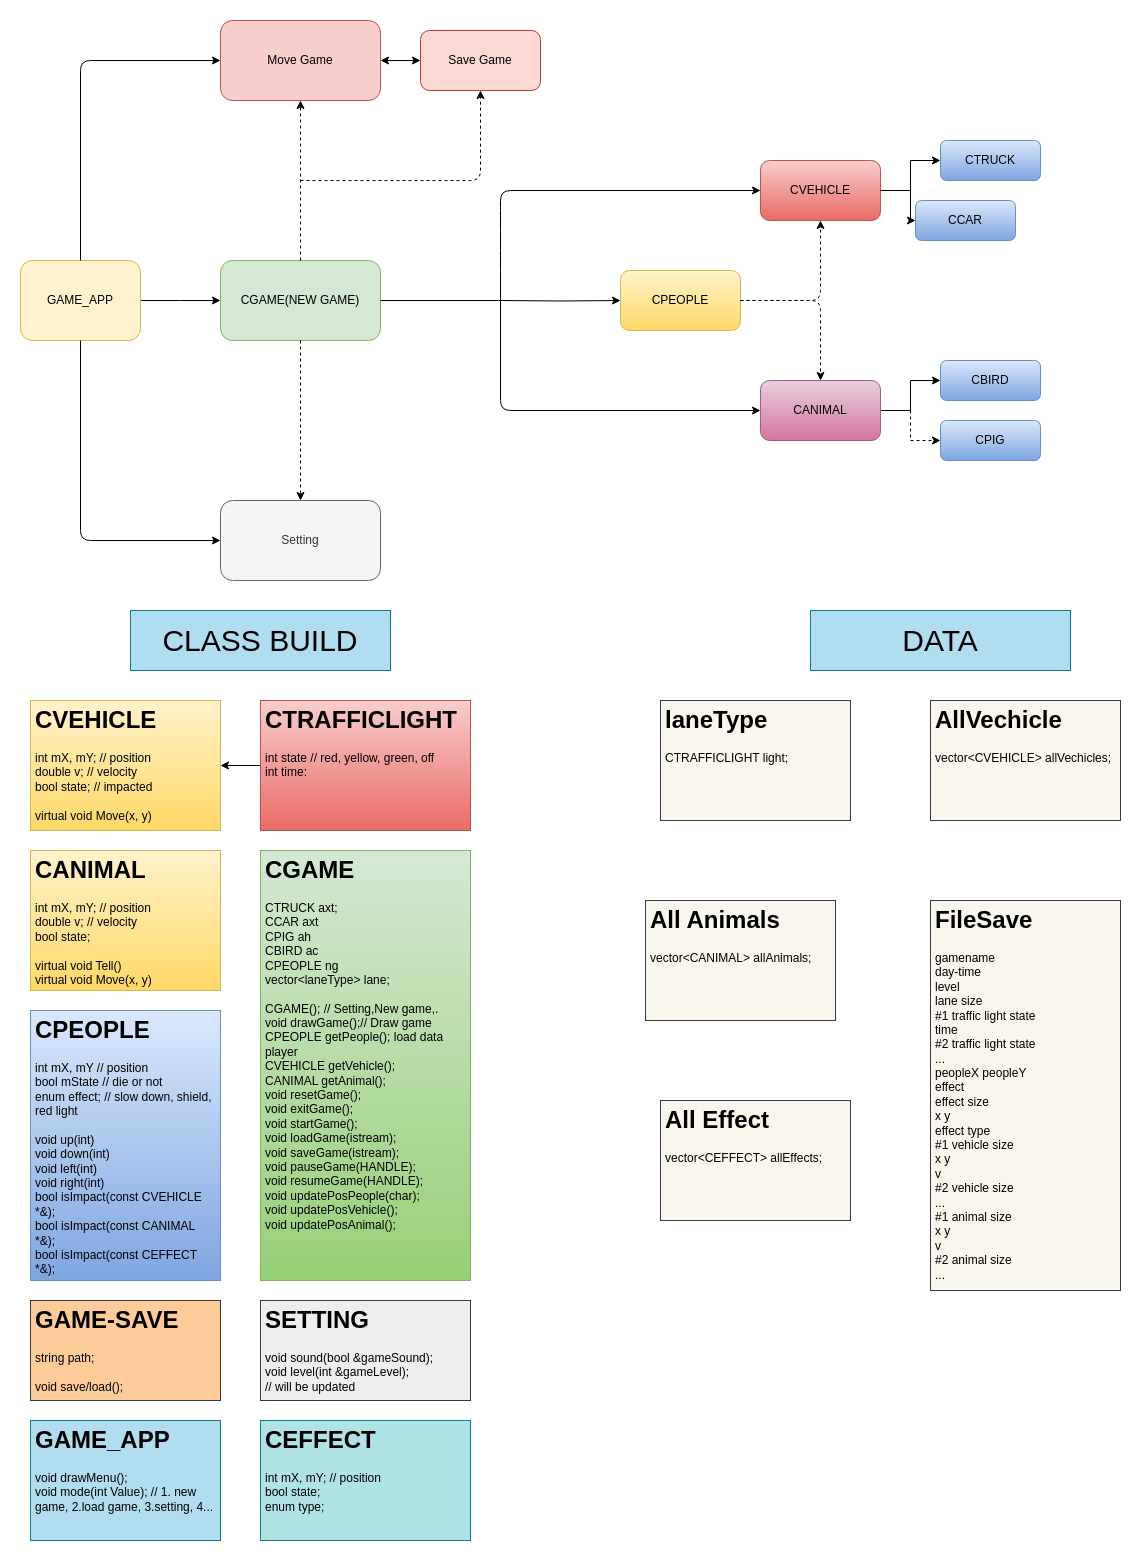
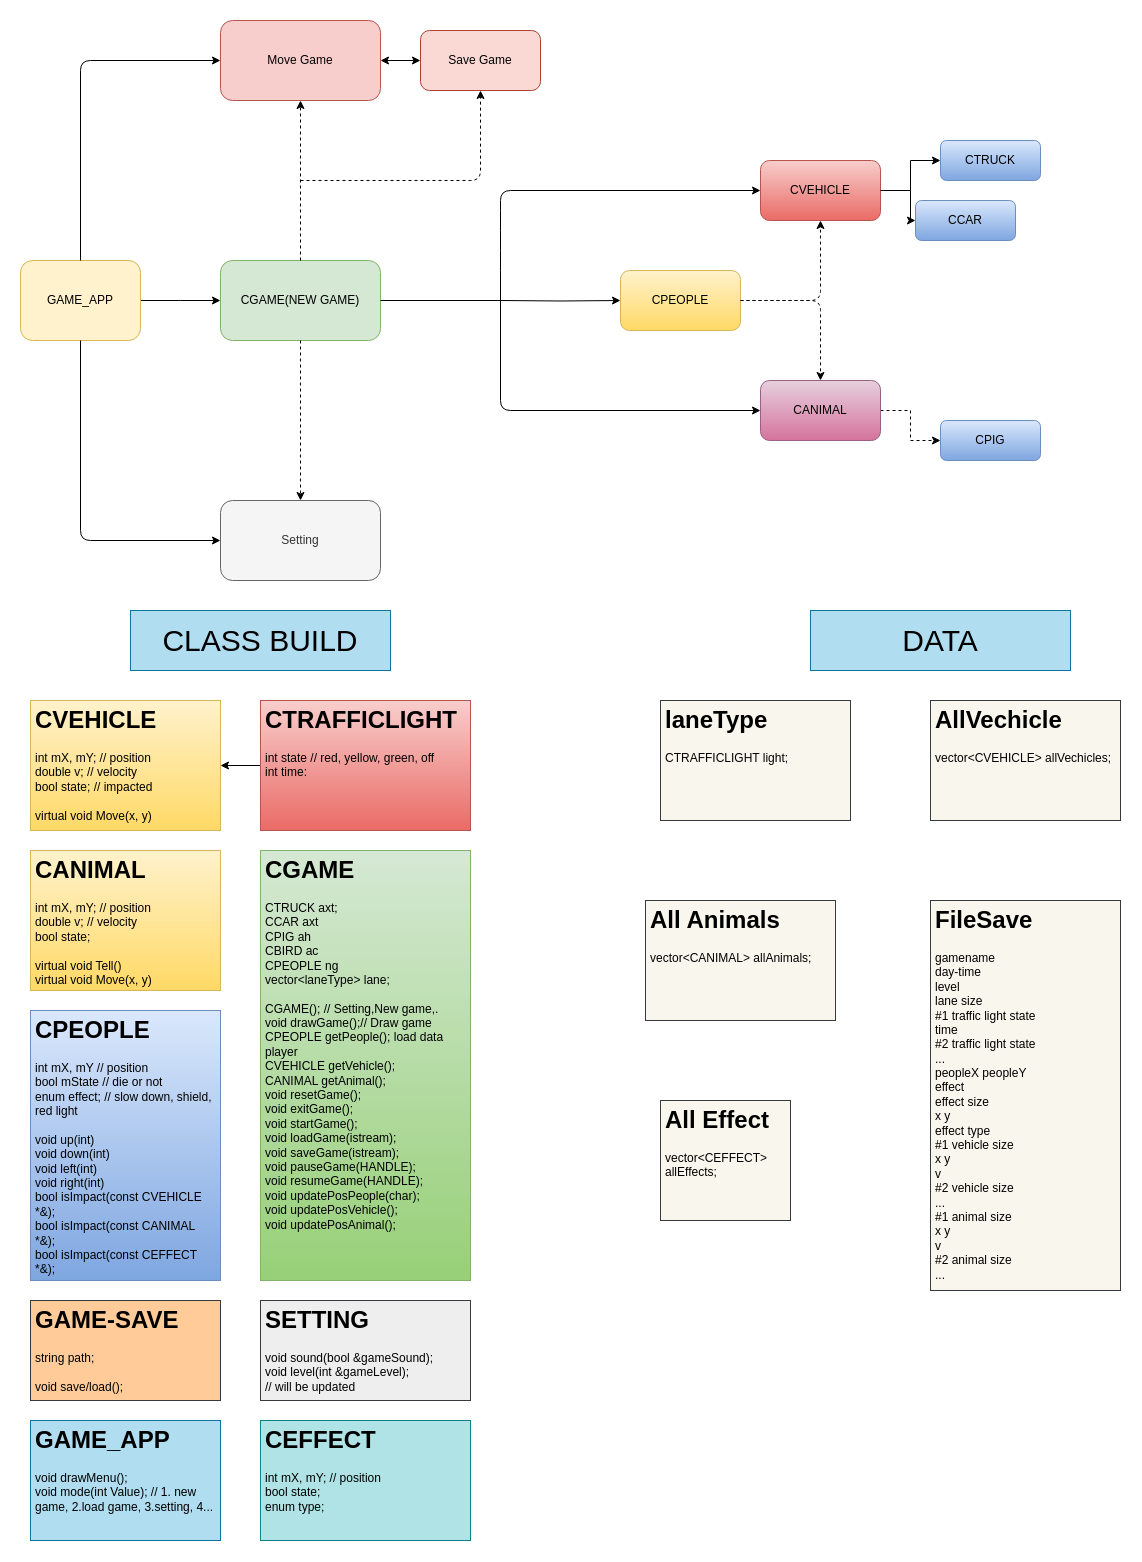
(991, 381) -> none
(911, 384) -> none
(756, 1161) -> (726, 1161)
